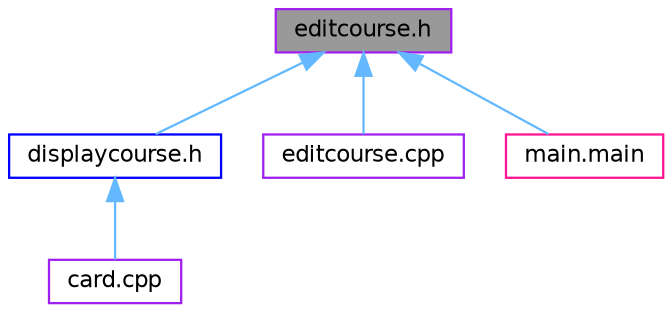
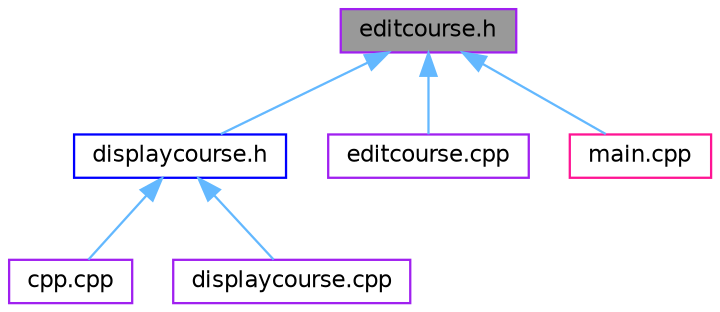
(585, 156) -> (640, 156)
(115, 281) -> (71, 281)
none -> (292, 281)
